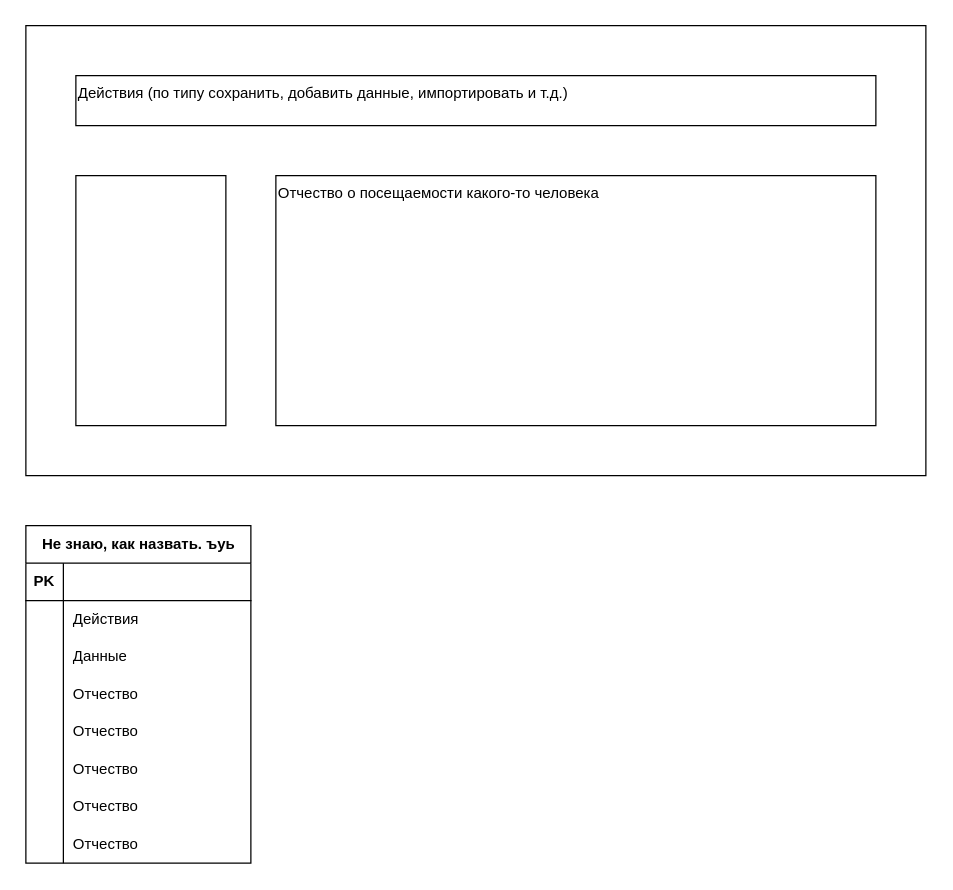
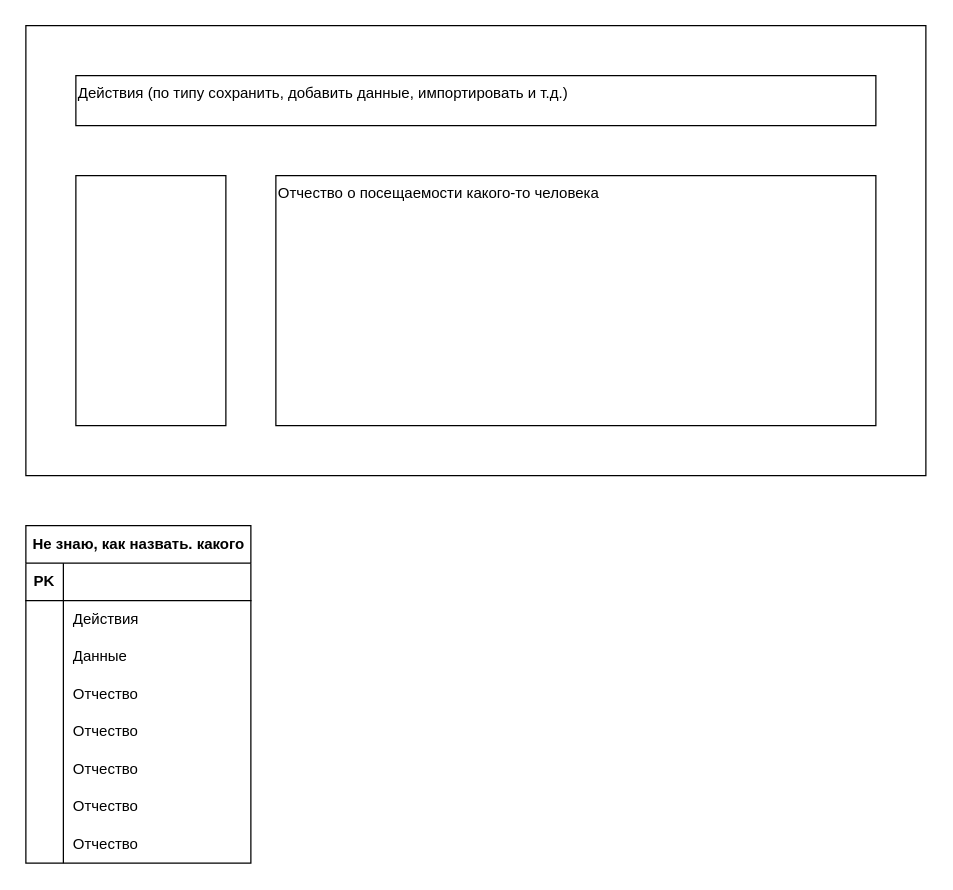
(139, 544) -> (139, 544)
